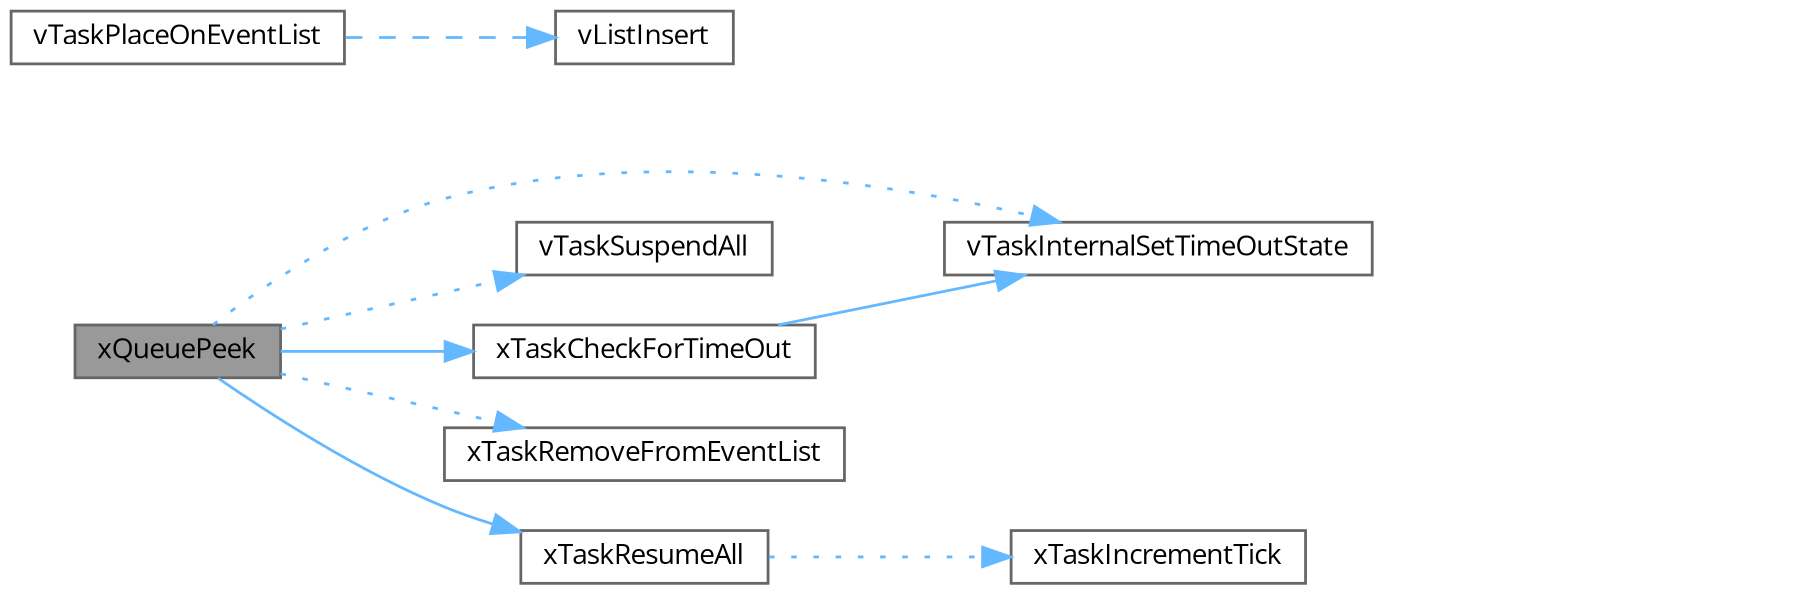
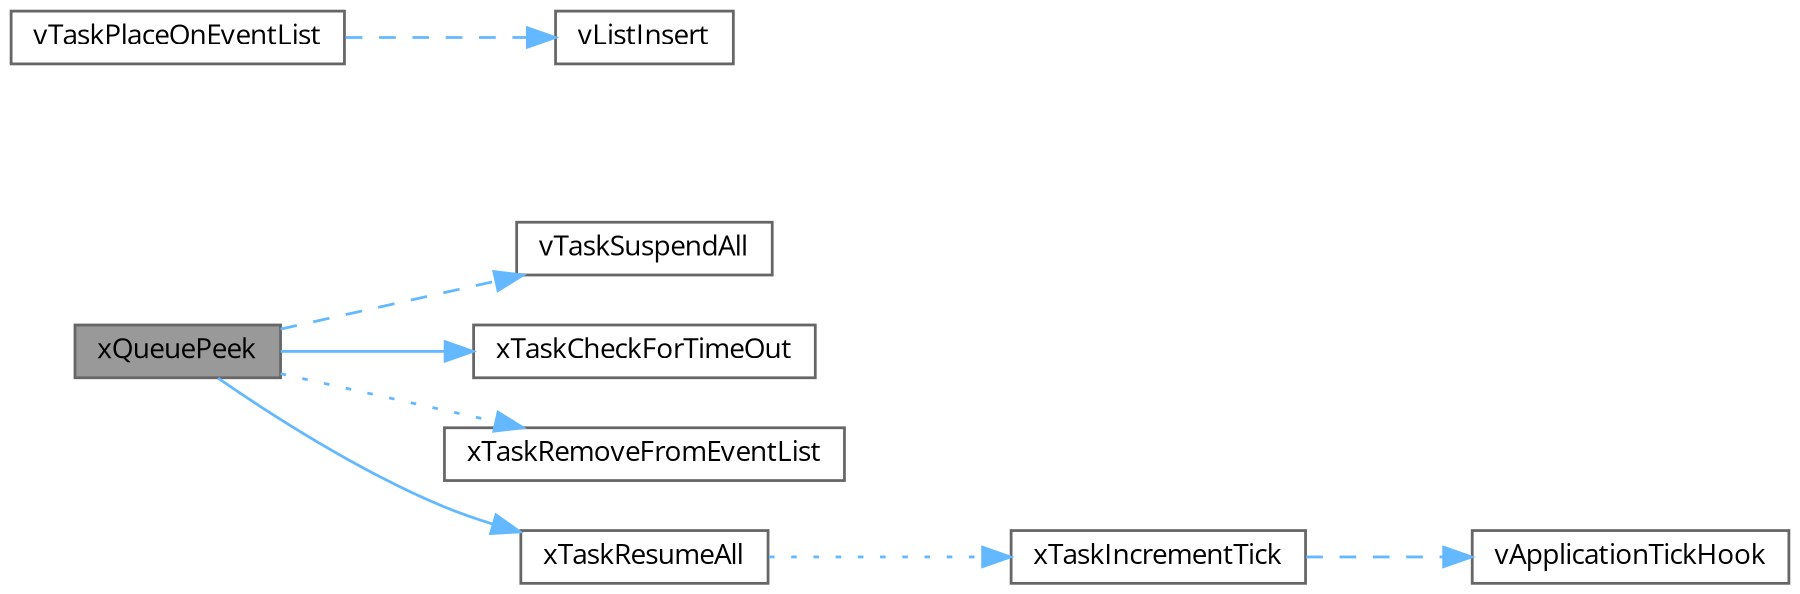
(1158, 249) -> none
(388, 305) -> (388, 305)
none -> (1631, 557)
